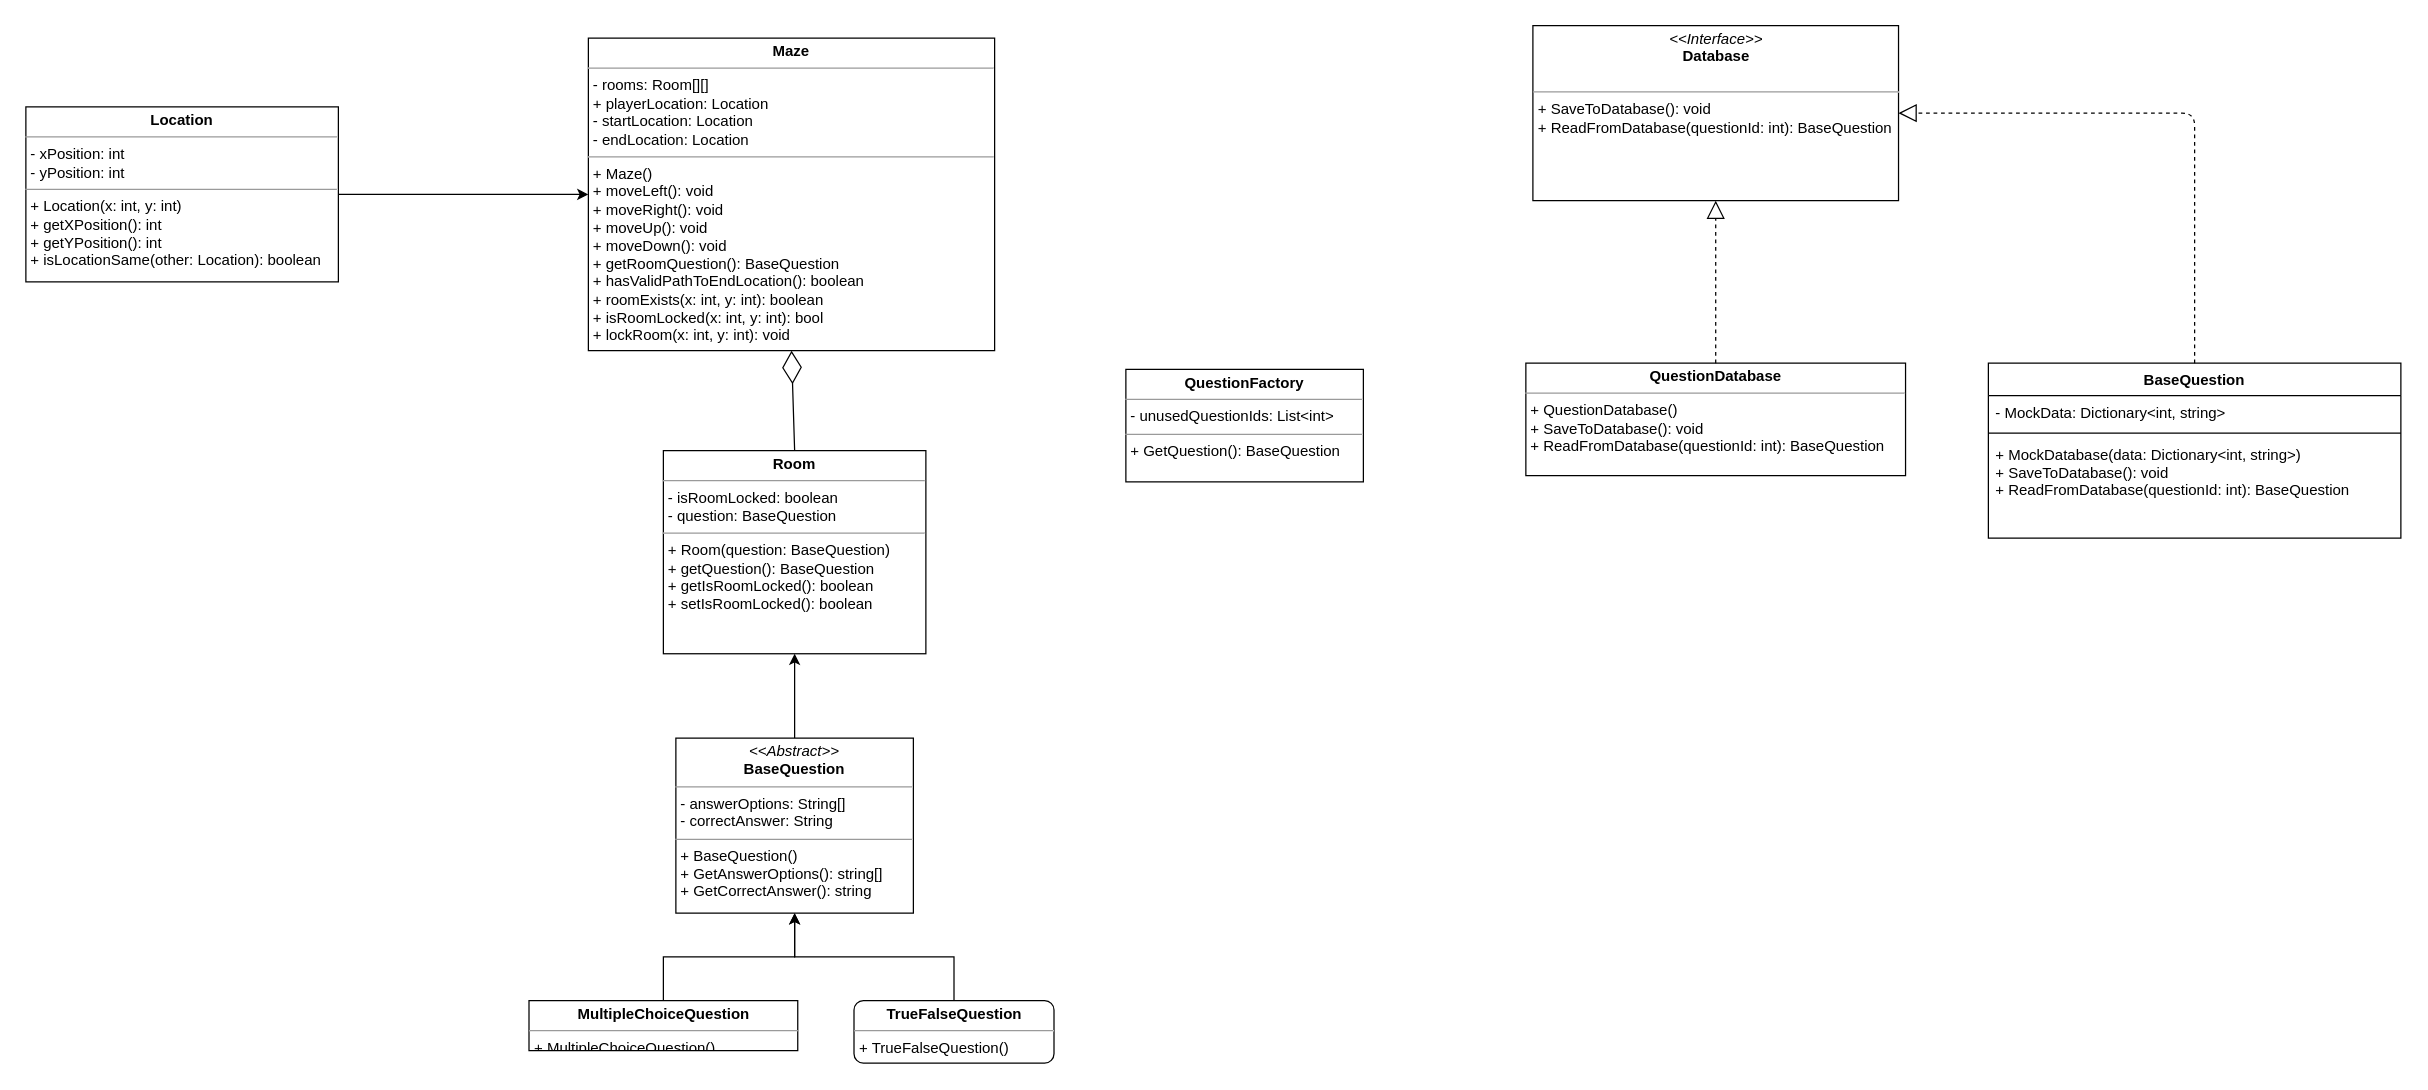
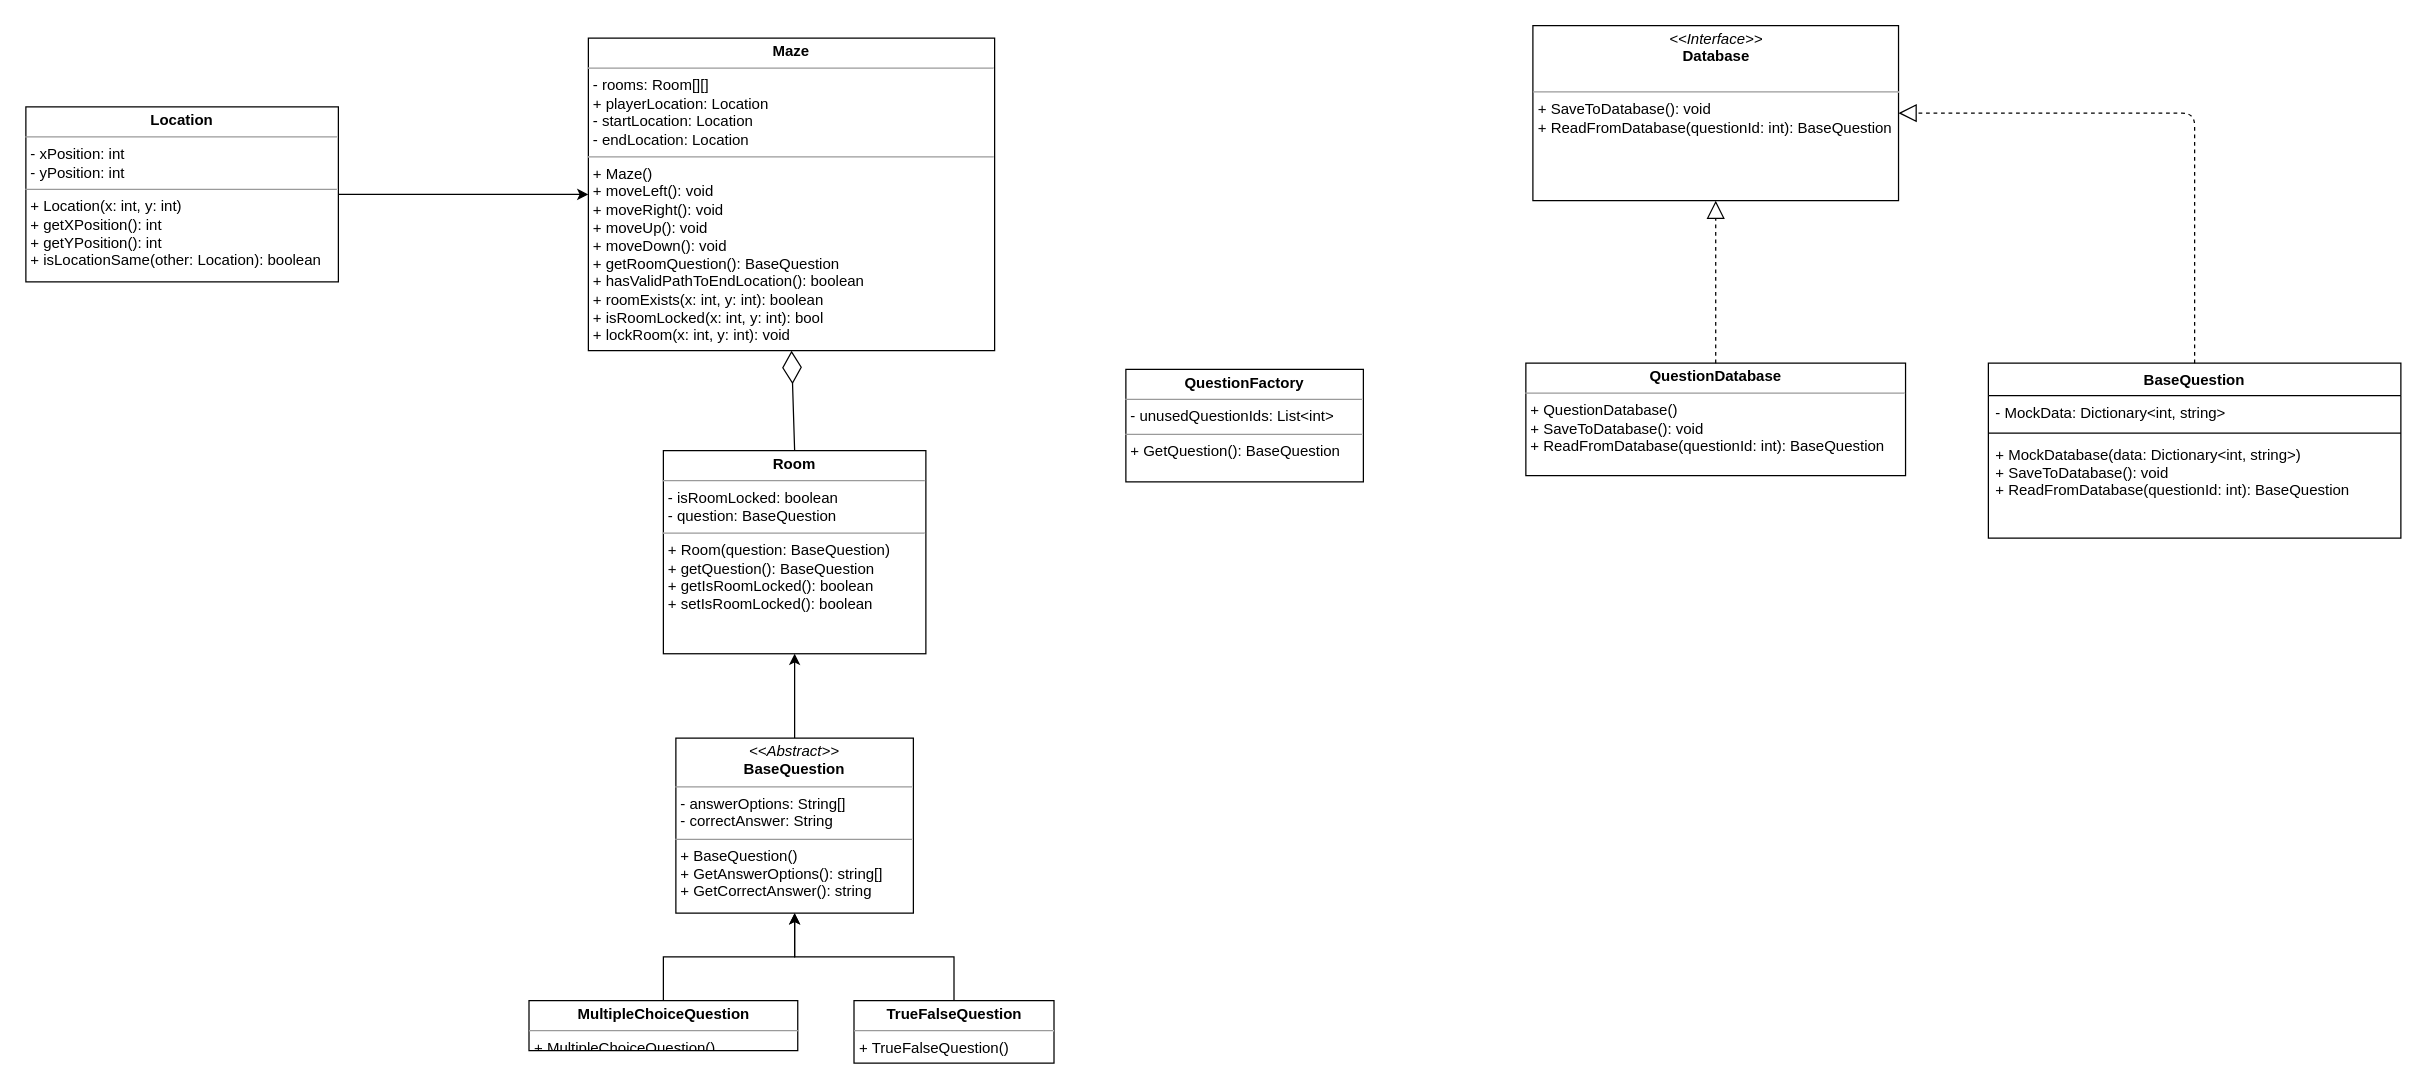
(954, 1032) -> (954, 1032)
